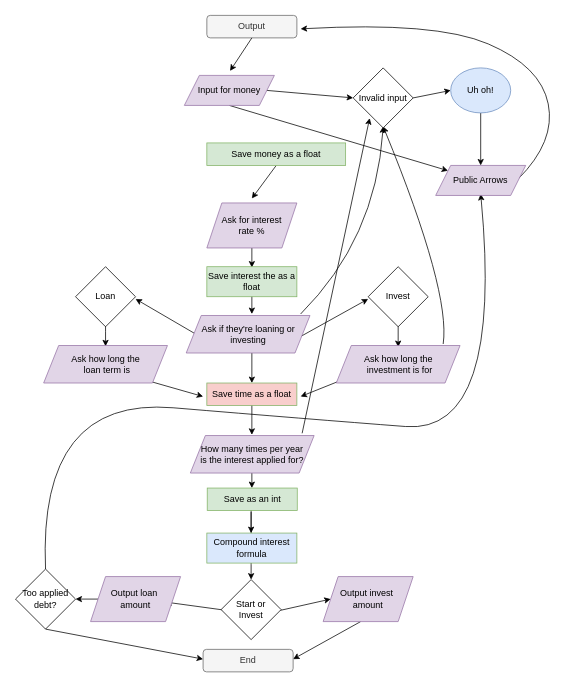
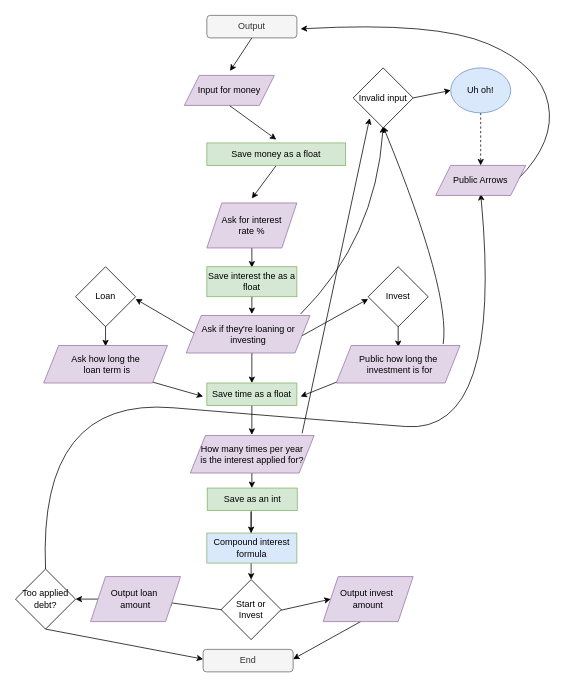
(307, 94) -> none
(480, 135) -> (480, 135)
(337, 137) -> (251, 121)
(398, 364) -> (398, 364)
(252, 394) -> (252, 394)
